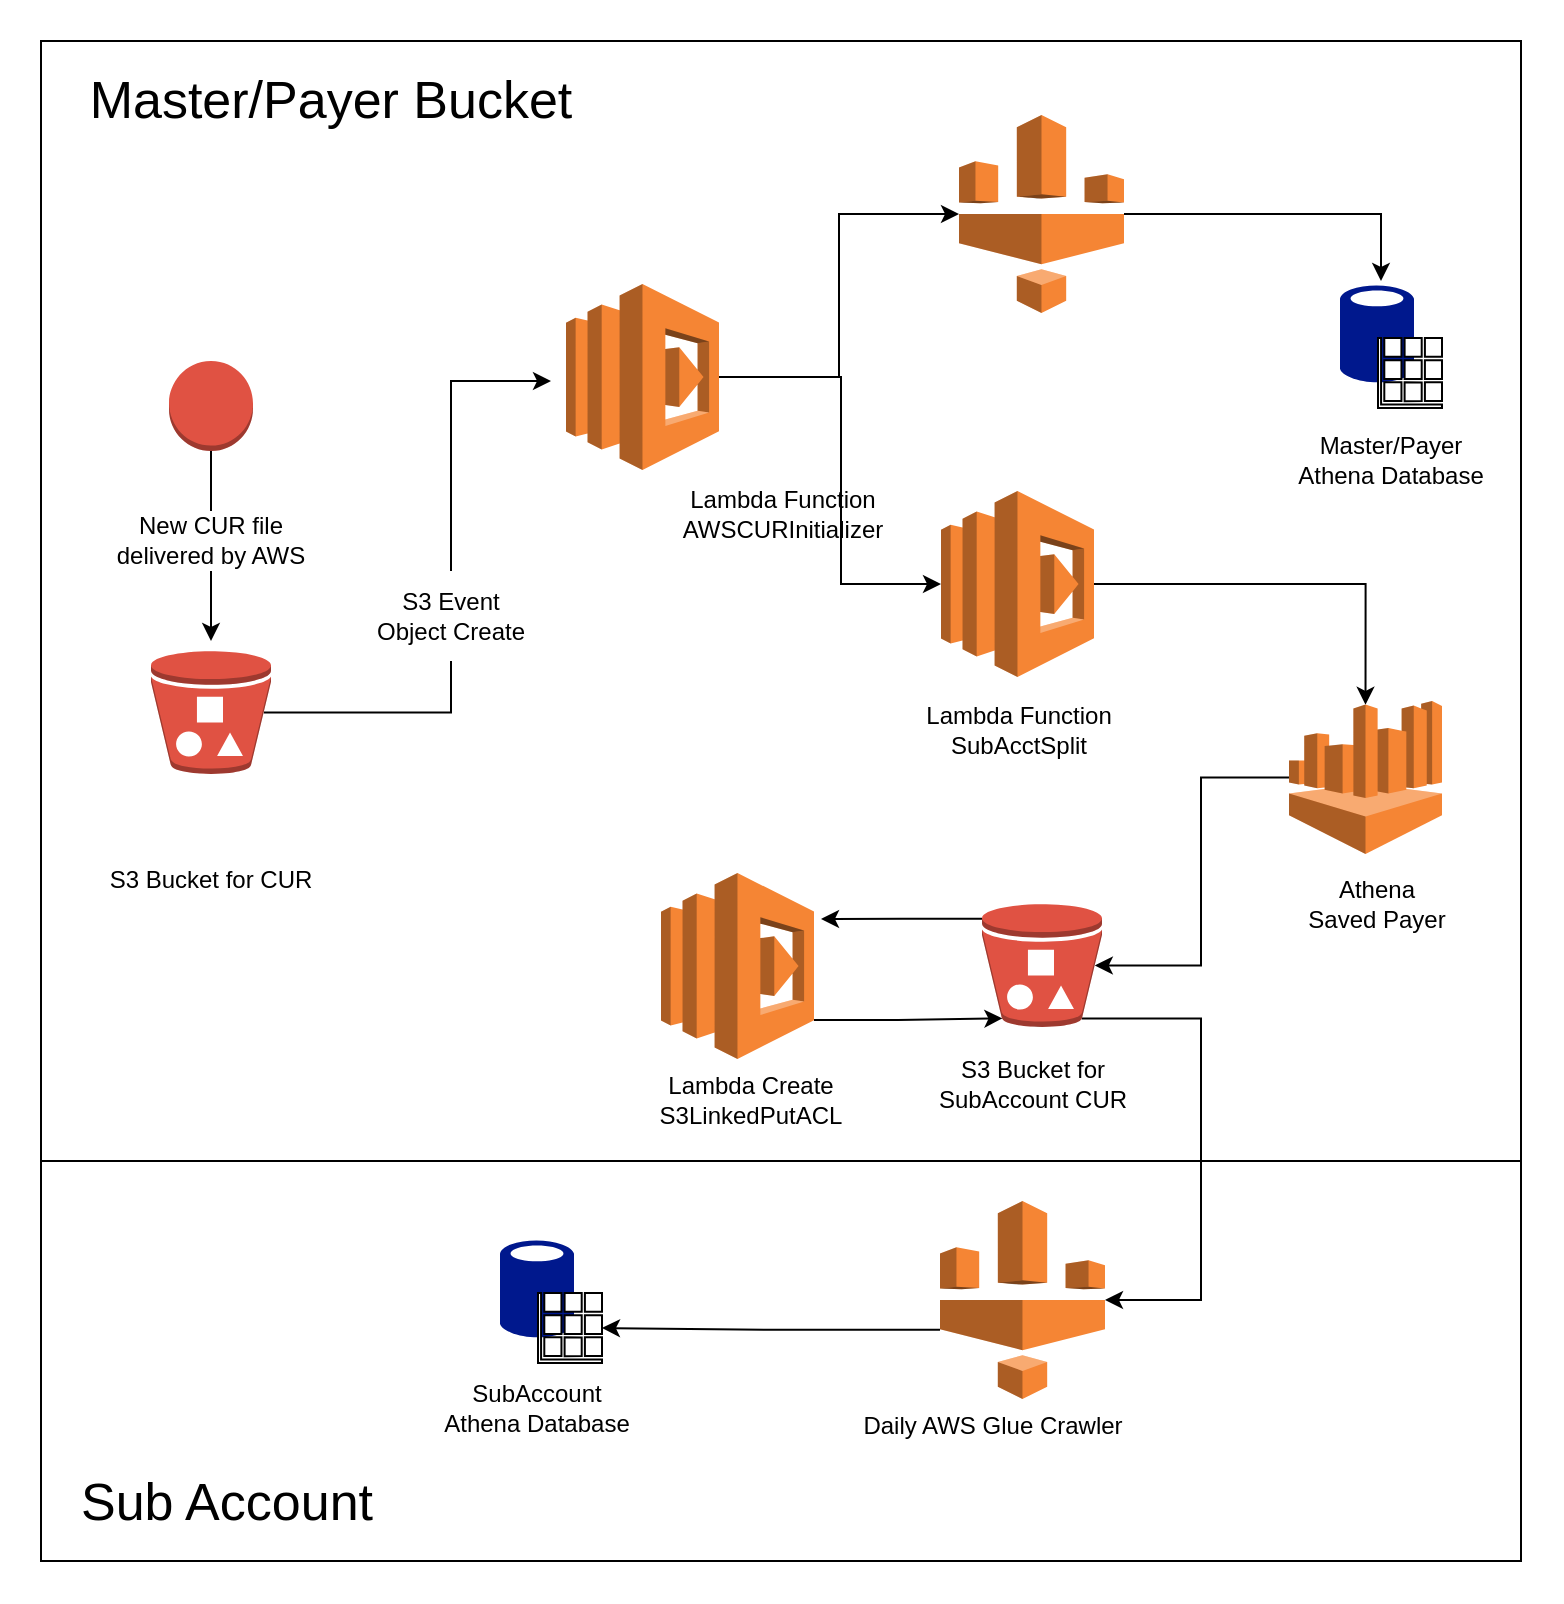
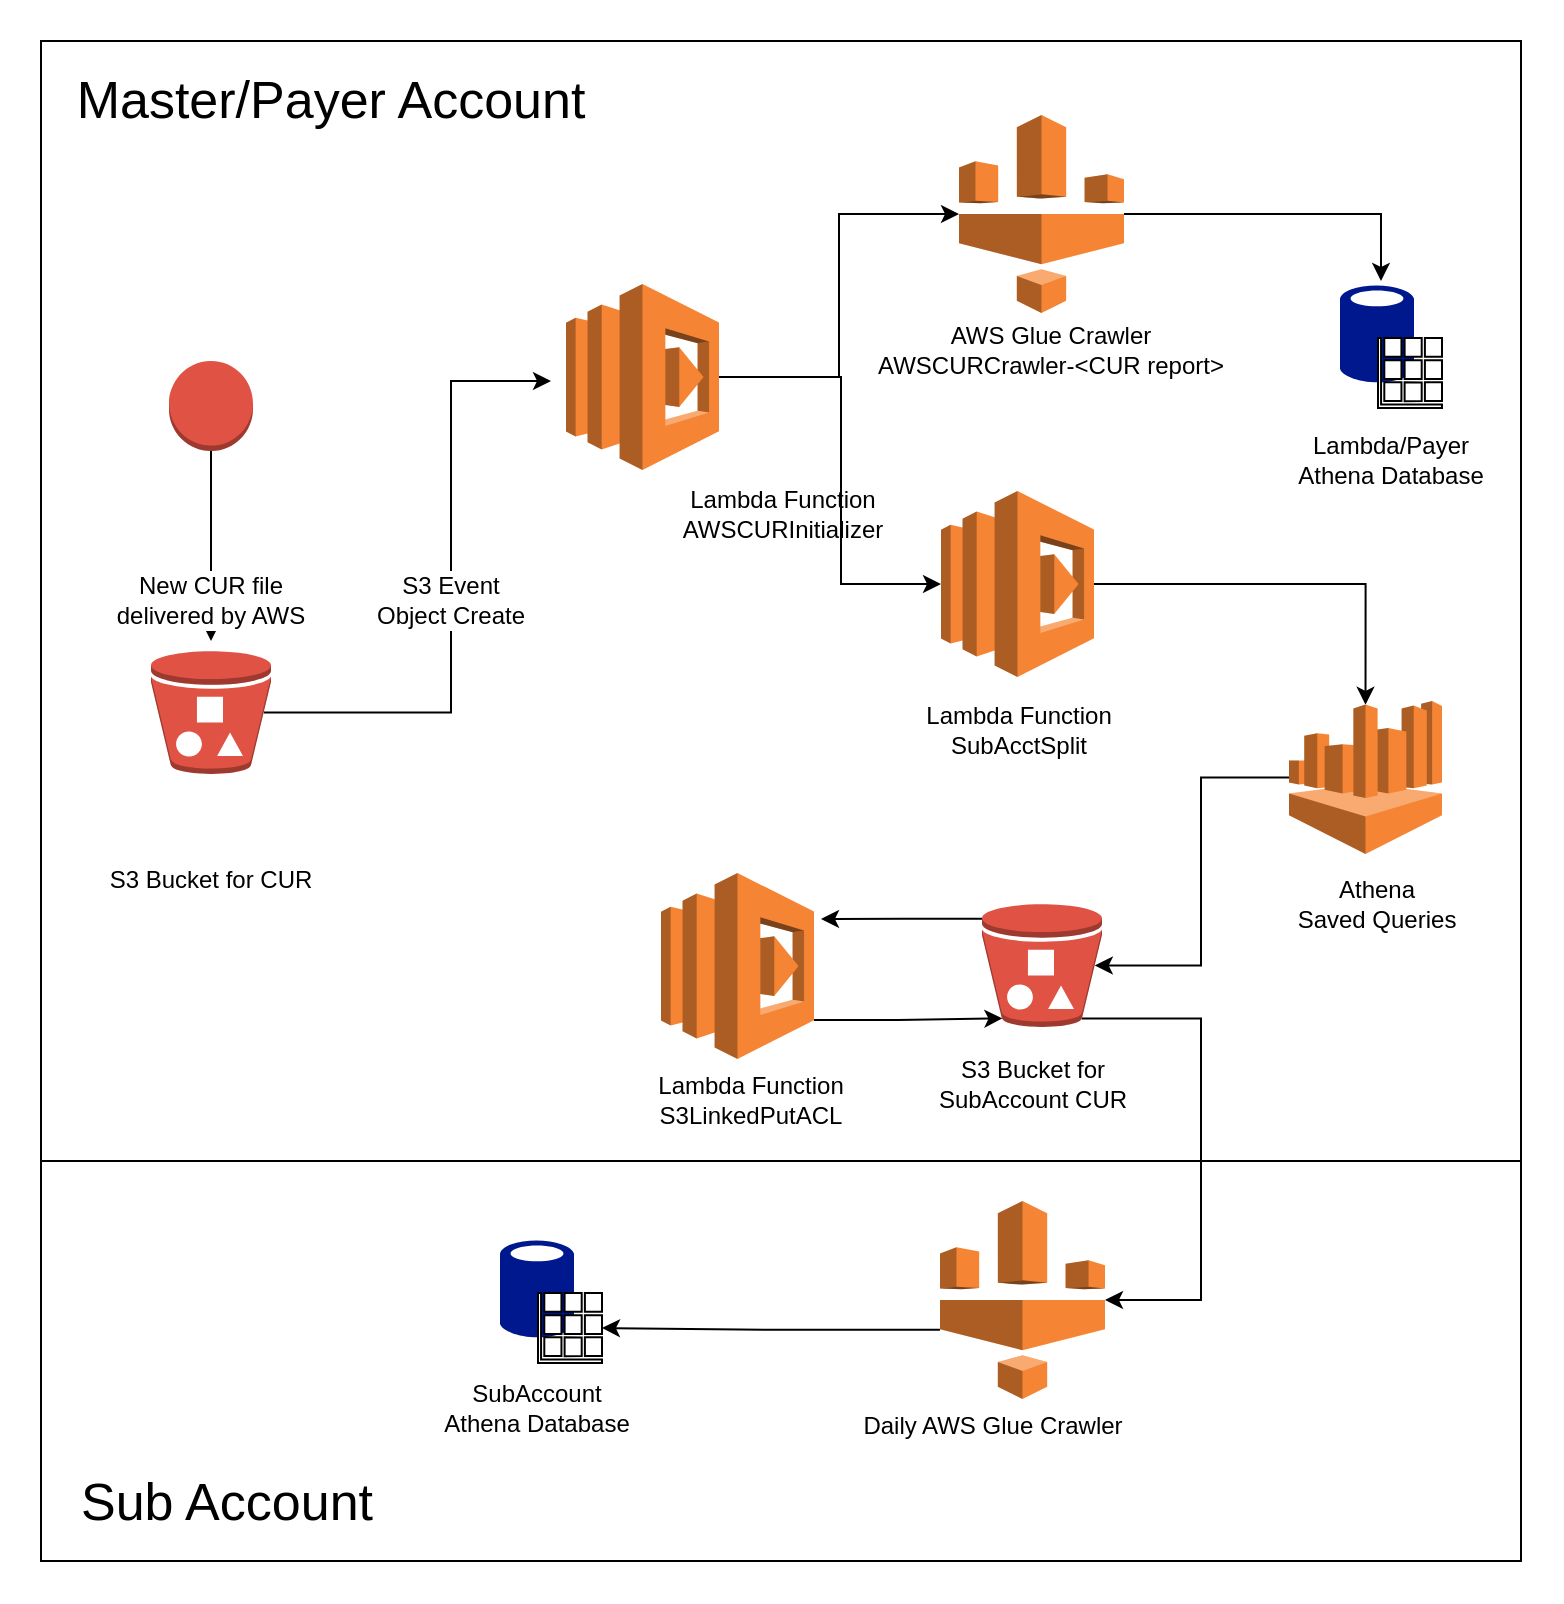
(332, 101) -> (332, 101)
none -> (1051, 351)
(1392, 461) -> (1392, 461)
(211, 541) -> (211, 601)
(451, 616) -> (451, 601)
(1378, 905) -> (1378, 905)
(752, 1101) -> (752, 1101)
